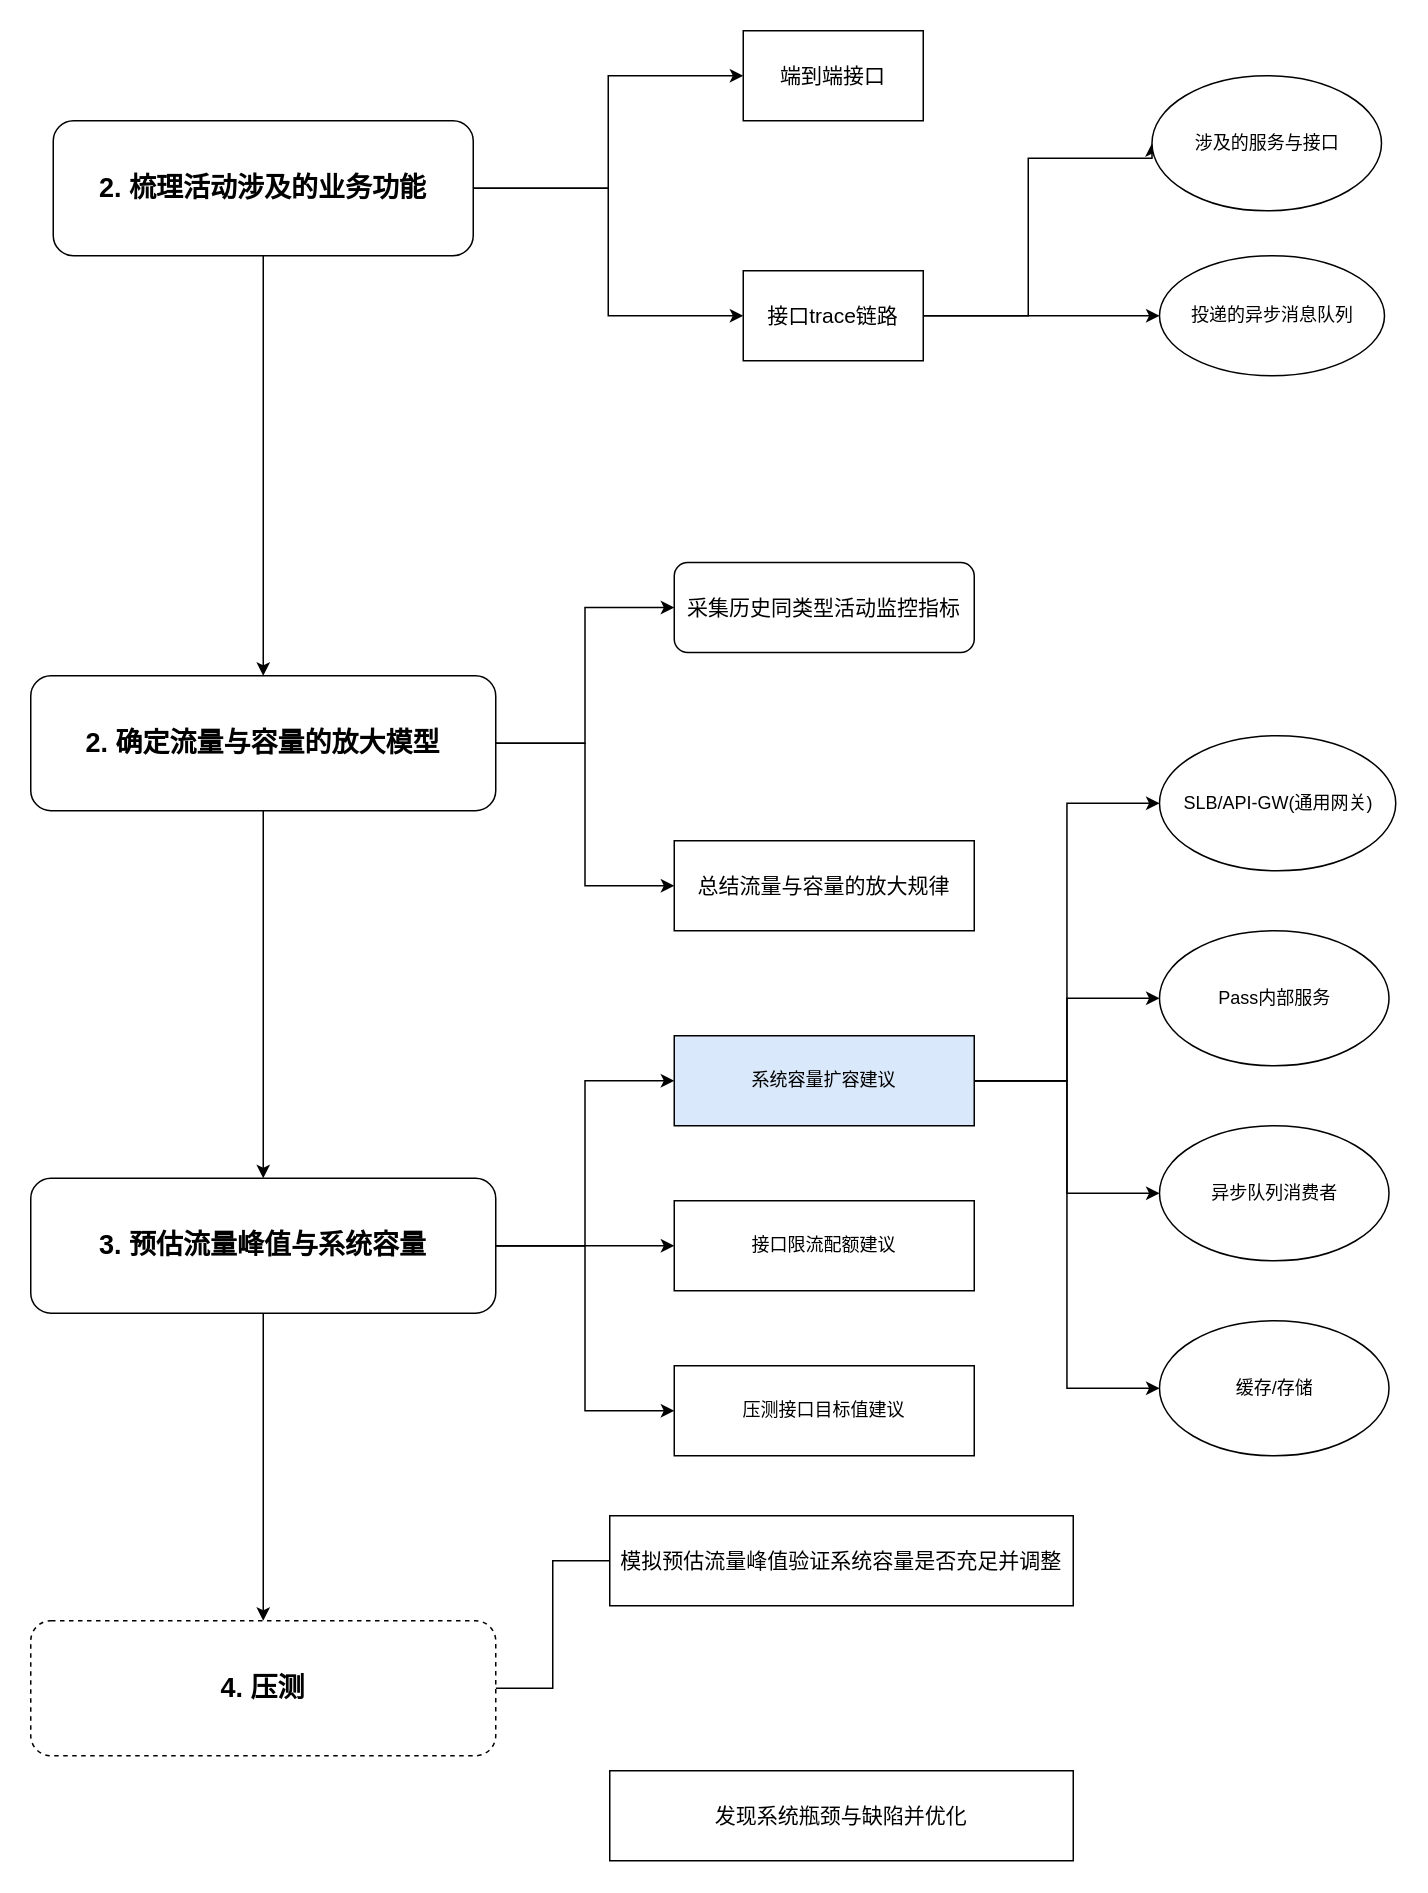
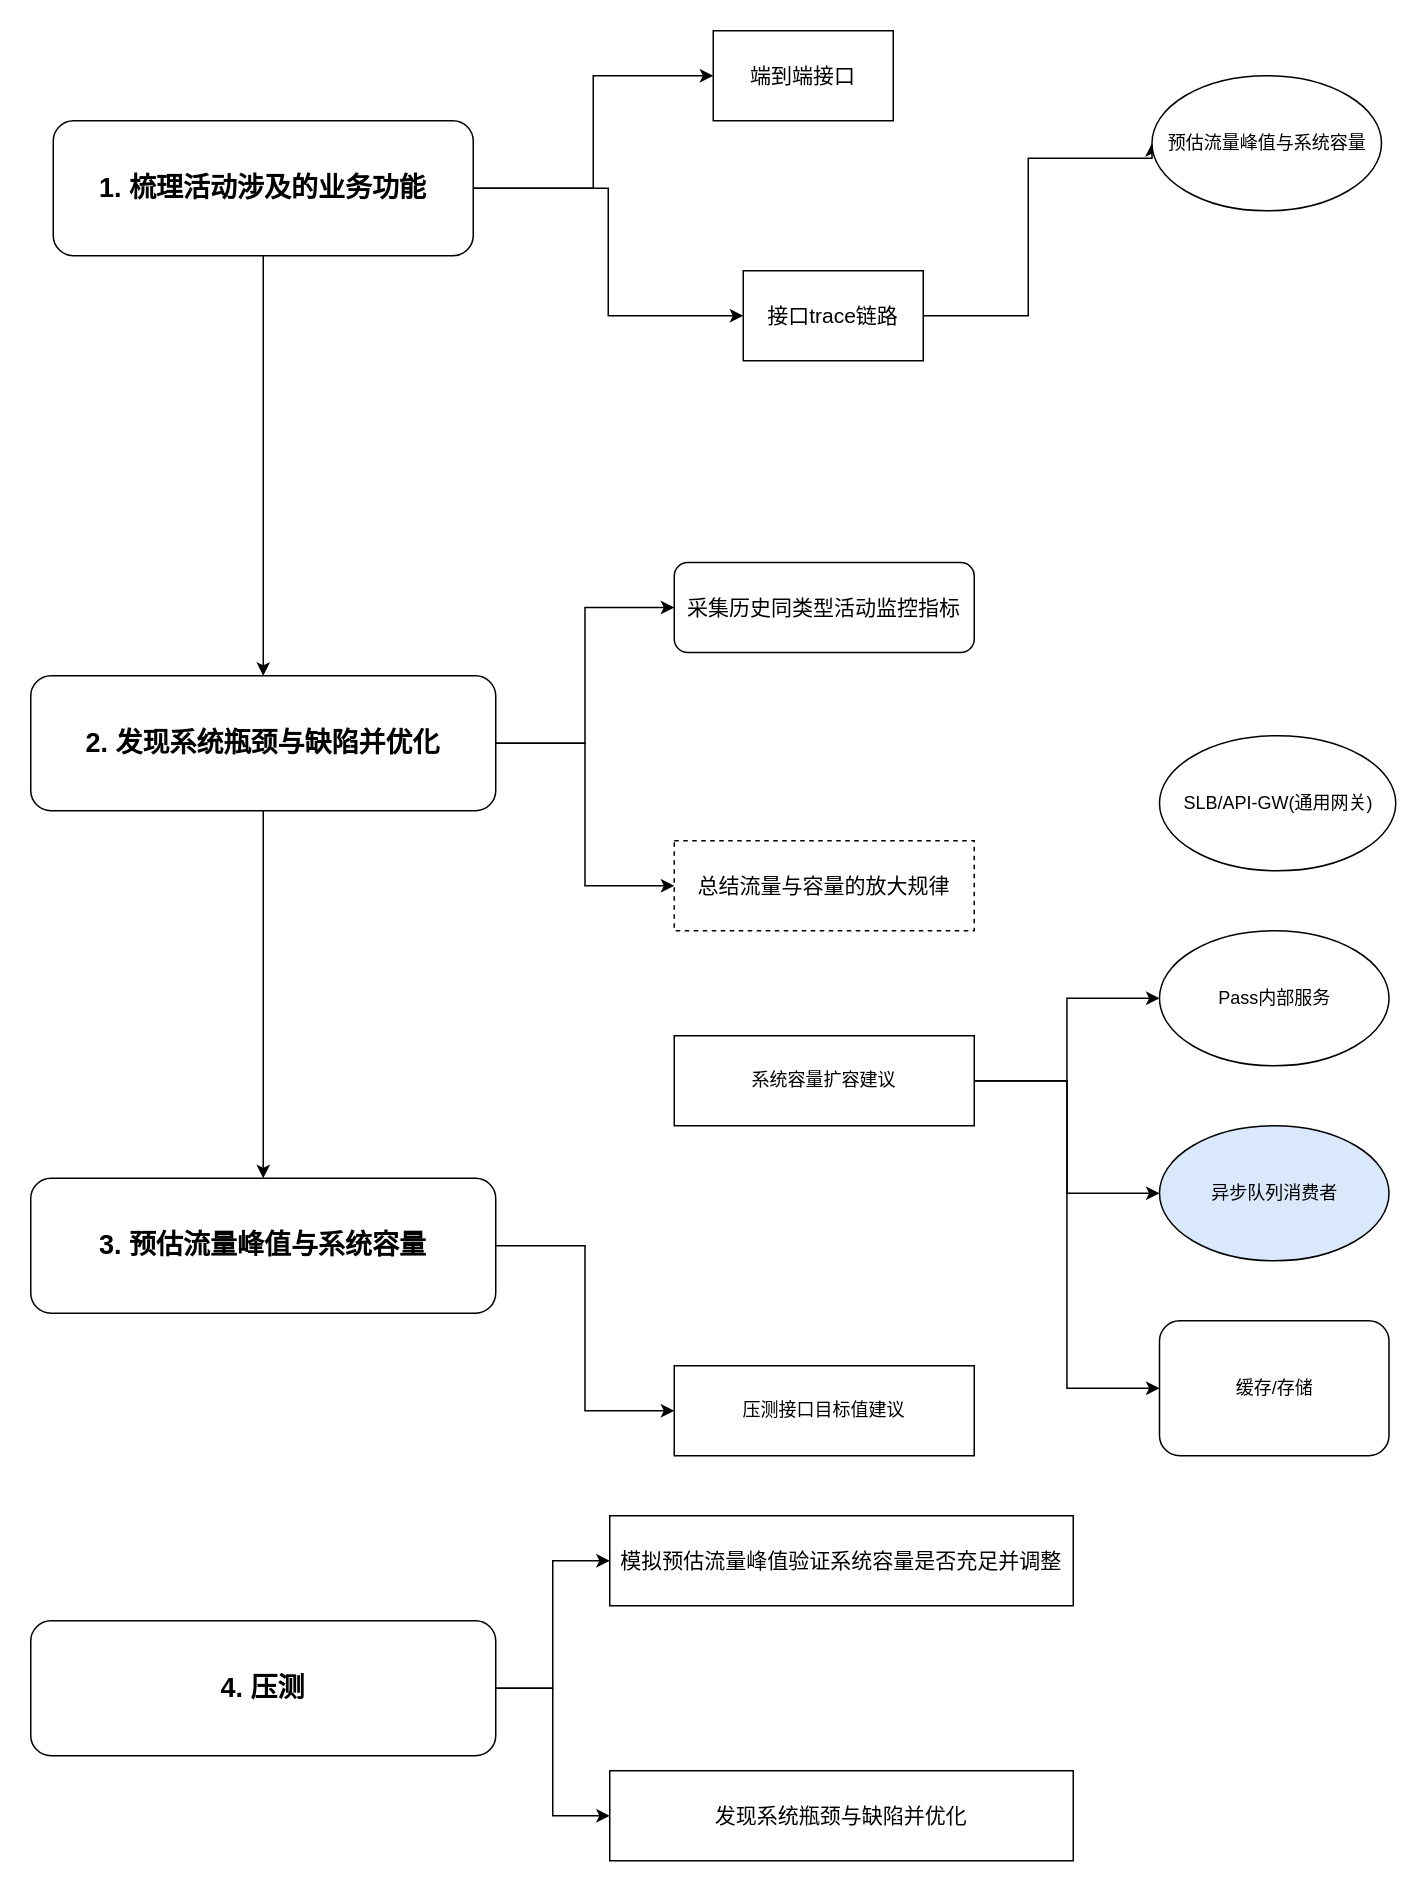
(833, 76) -> (803, 76)
(1268, 143) -> (1268, 143)
(263, 188) -> (263, 188)
(1089, 316) -> none
(1272, 316) -> none
(263, 743) -> (263, 743)
(1067, 858) -> none
(824, 886) -> (824, 886)
(824, 1081) -> (824, 1081)
(585, 1123) -> none
(1274, 1193) -> (1274, 1193)
(626, 1246) -> none
(824, 1246) -> none
(1274, 1388) -> (1274, 1388)
(263, 1462) -> none
(602, 1561) -> (598, 1561)
(263, 1688) -> (263, 1688)
none -> (553, 1776)
